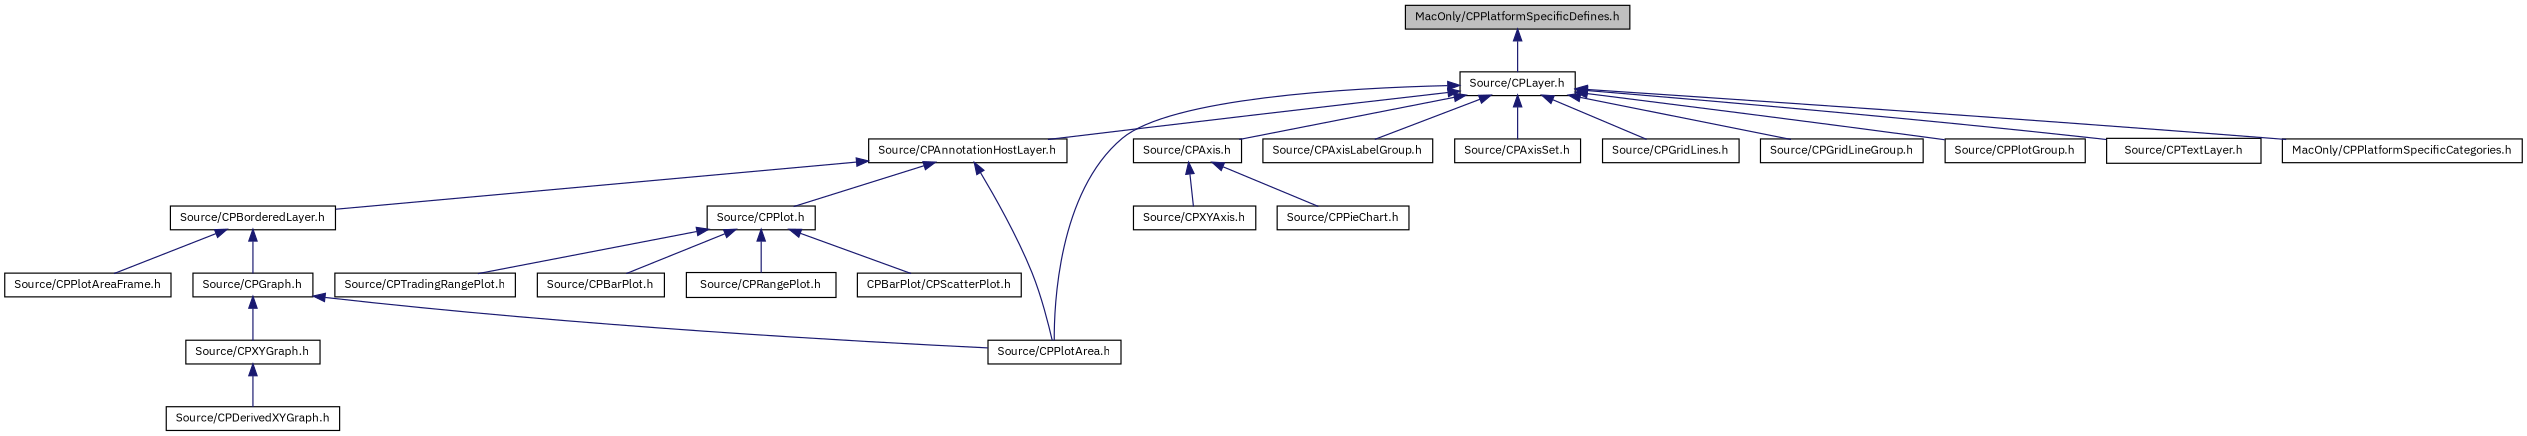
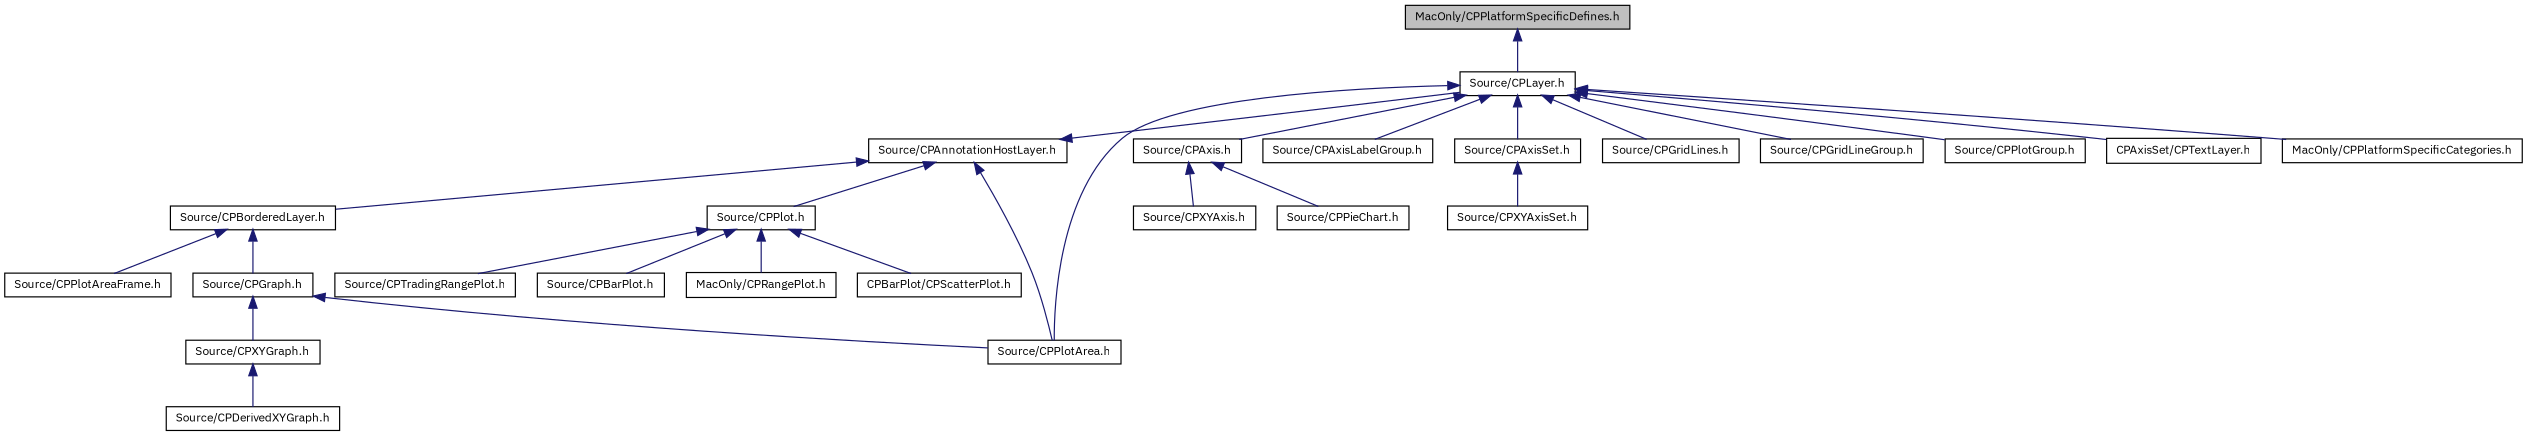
(1248, 116) -> (1266, 115)
(2184, 151) -> (2184, 151)
none -> (1518, 218)
(761, 285) -> (761, 285)
